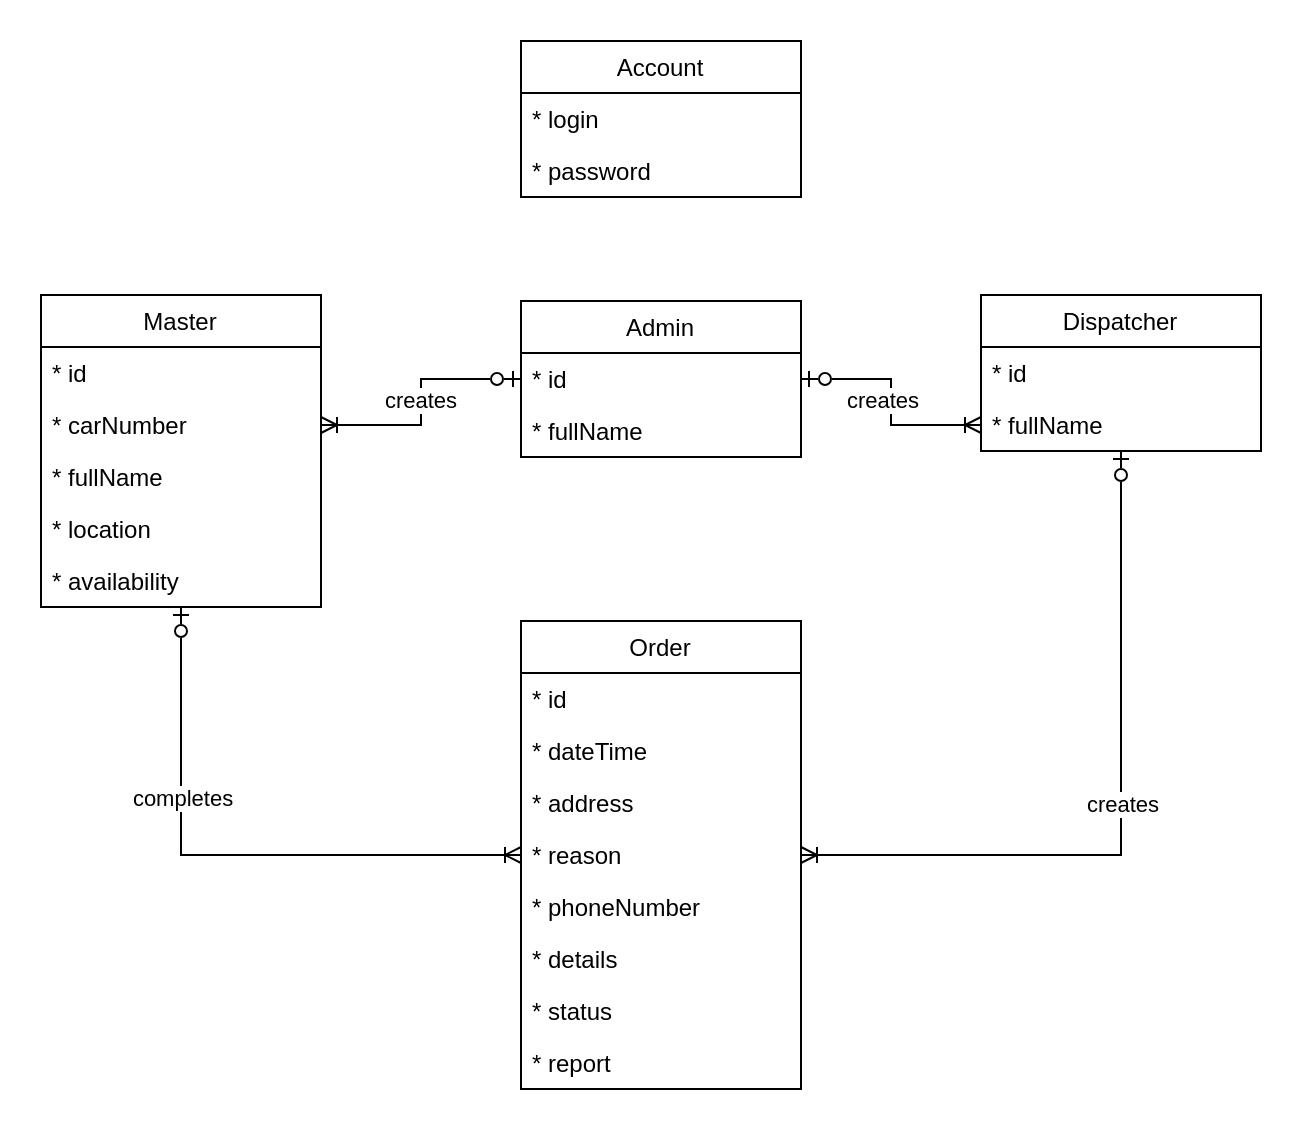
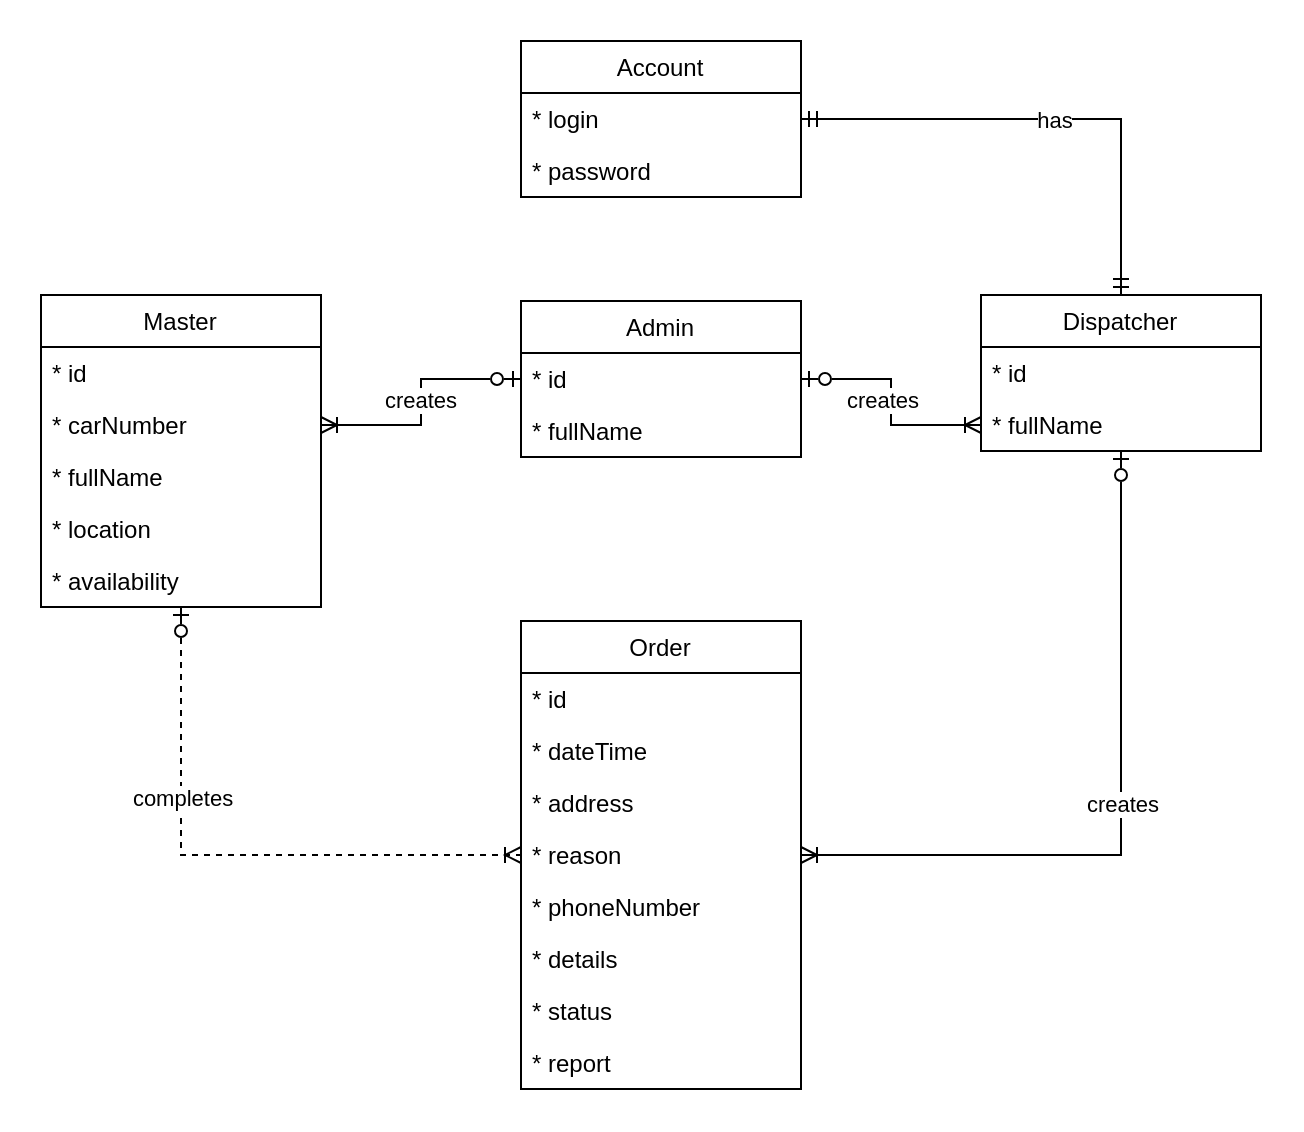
none -> (1048, 119)
(325, 855) -> (325, 855)
